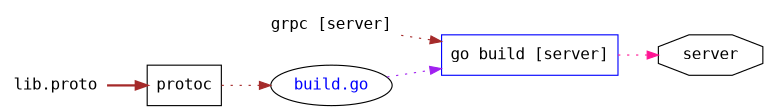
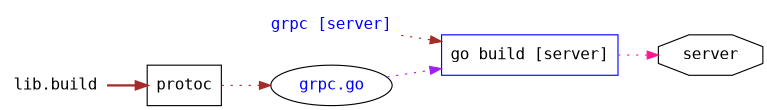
(331, 25) -> (331, 25)
(56, 85) -> (56, 85)
(331, 85) -> (331, 85)
